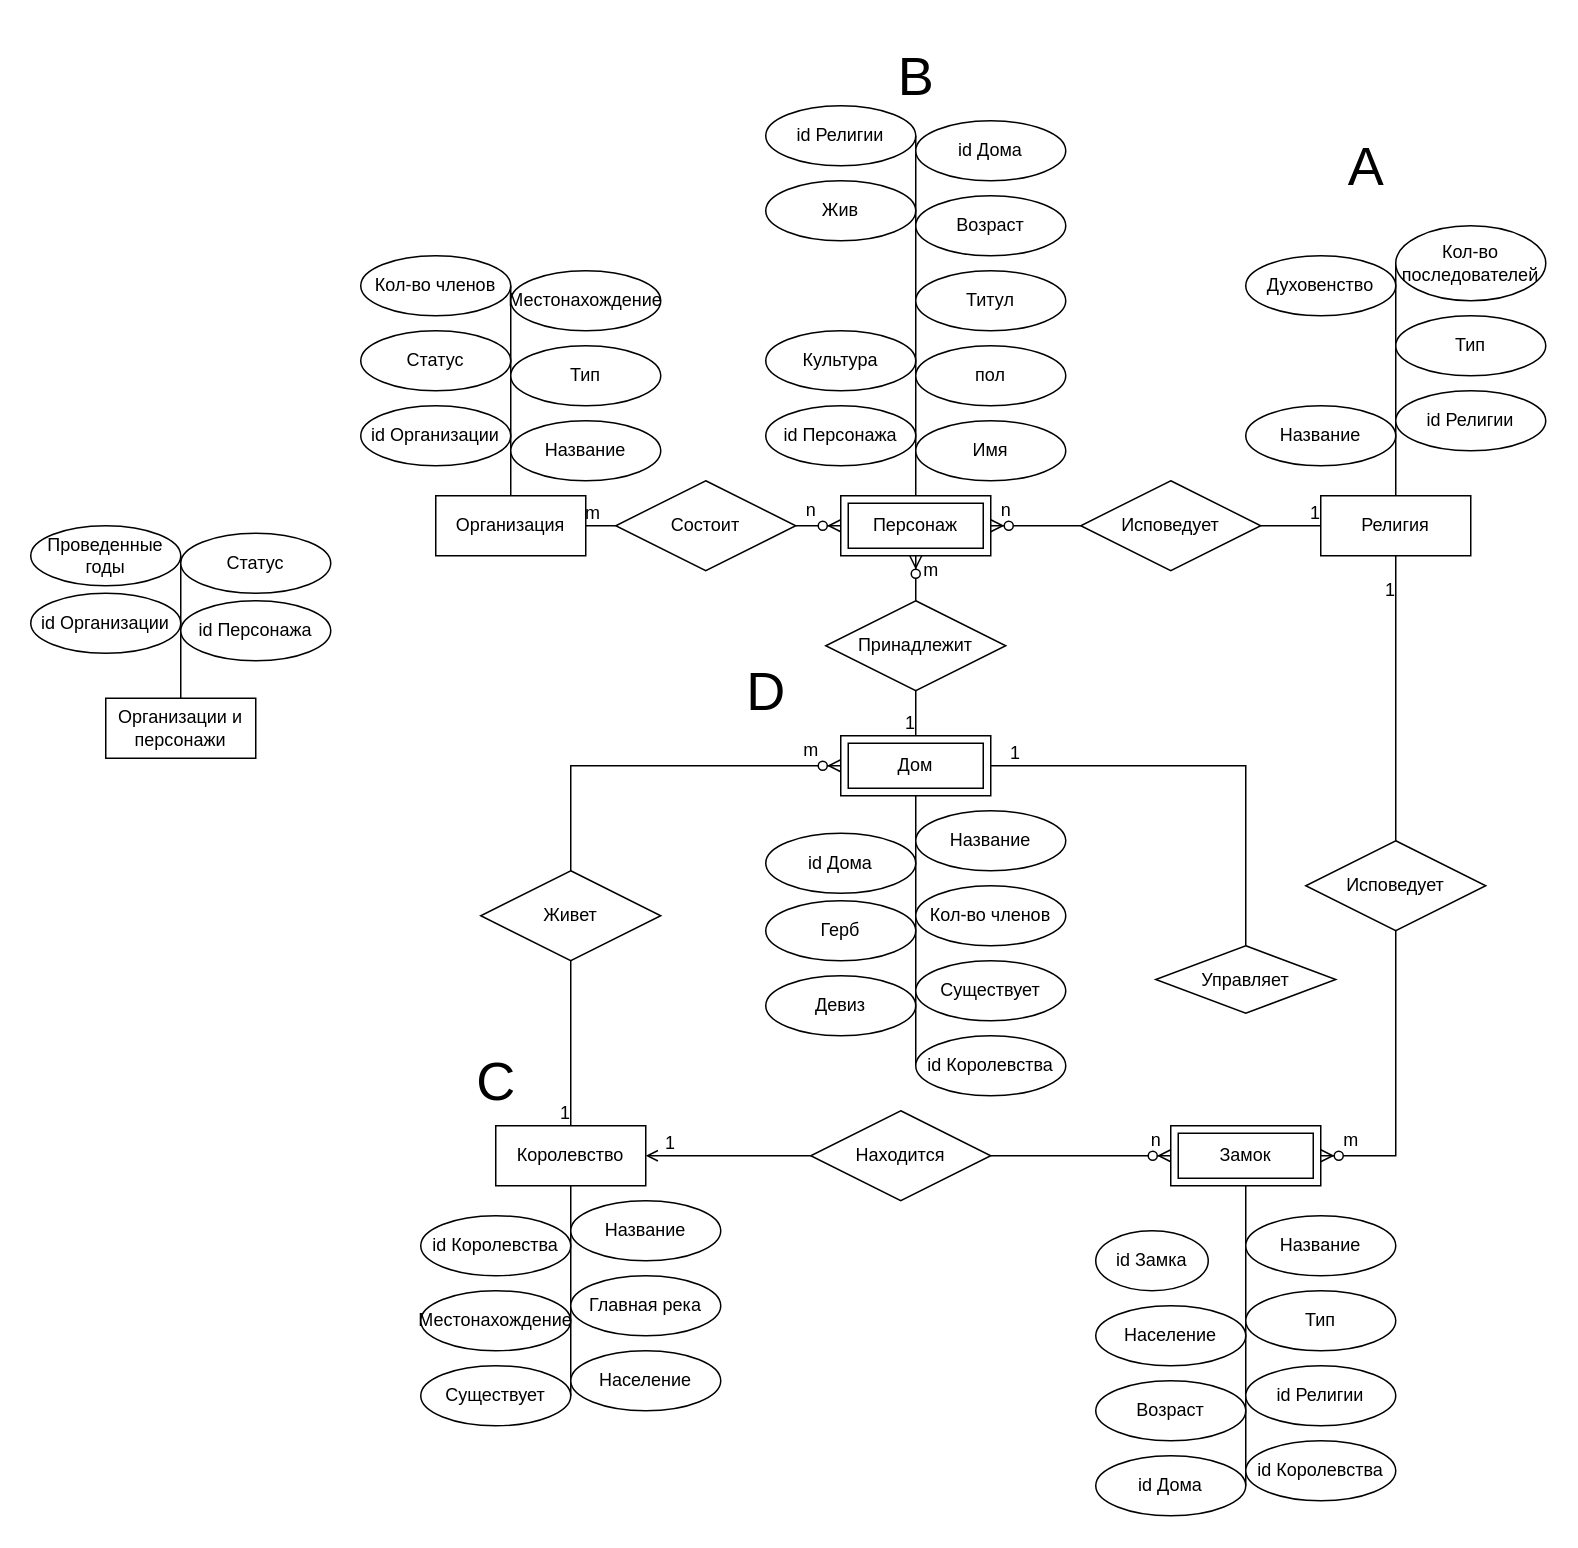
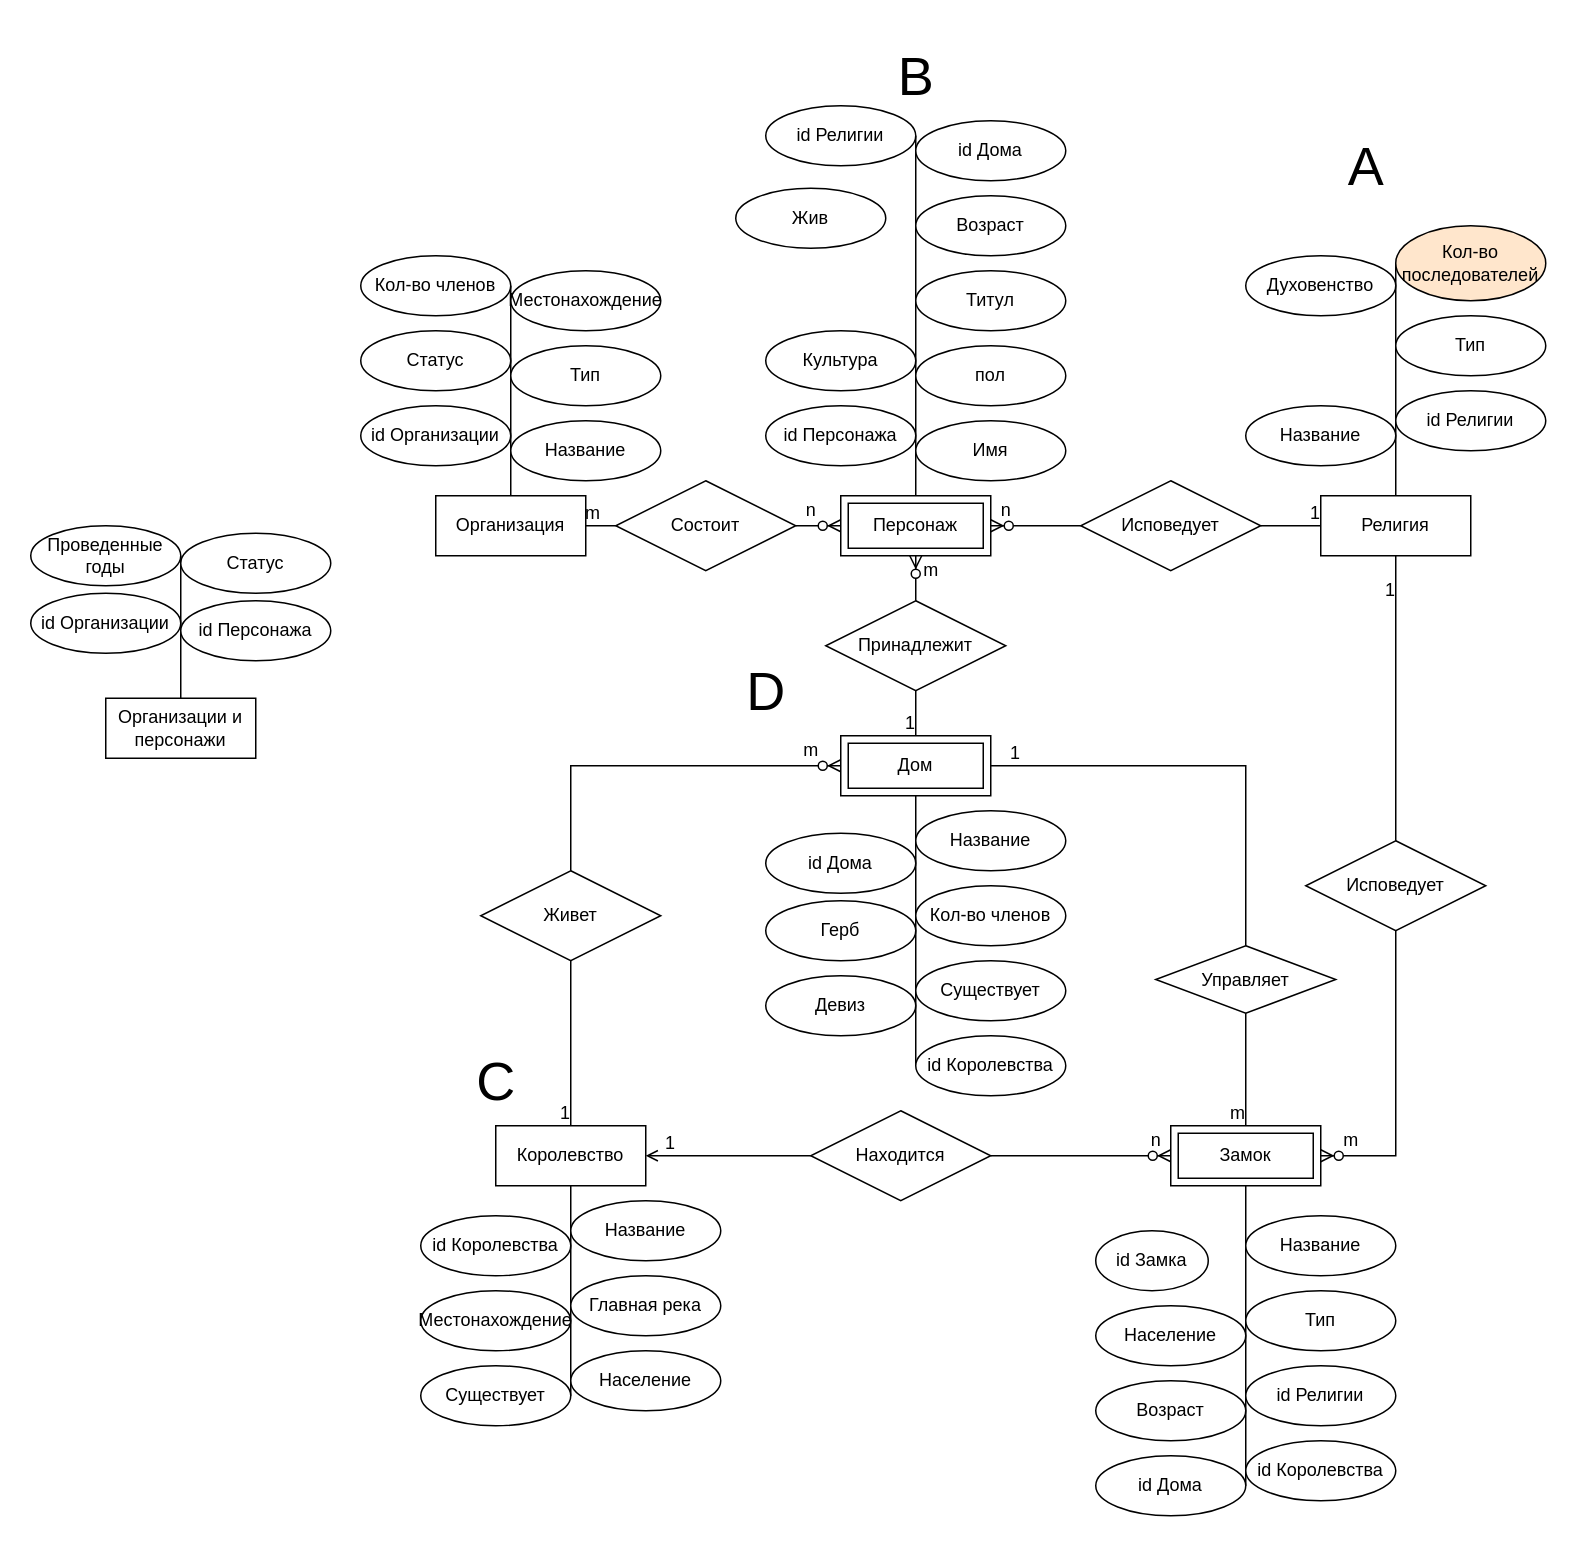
(841, 211) -> (811, 218)
(1471, 263) -> (1471, 263)
none -> (1246, 1070)
